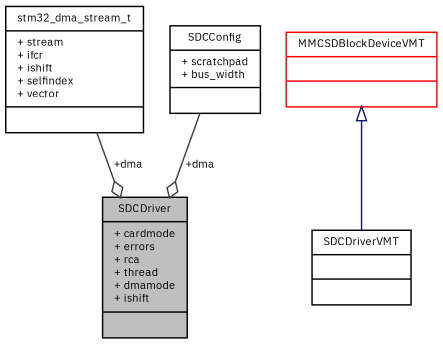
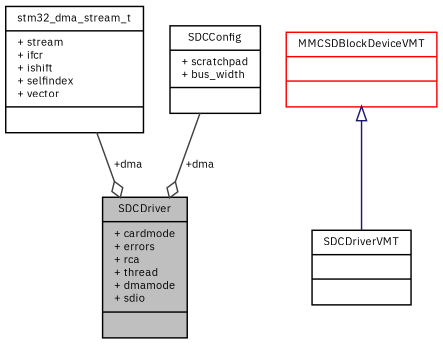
(132, 298) -> (130, 298)
